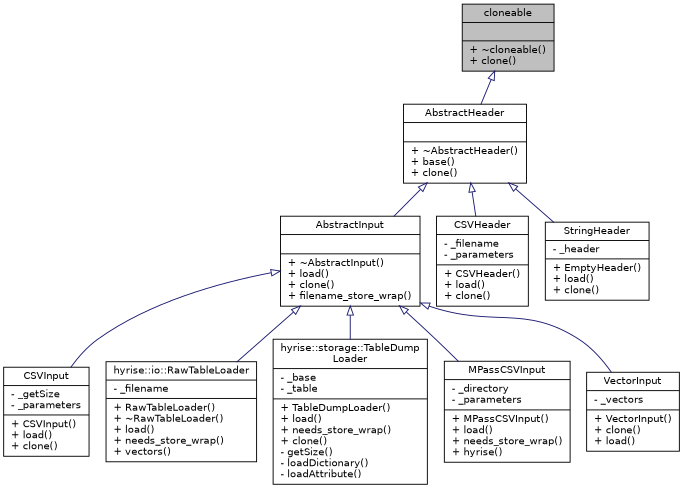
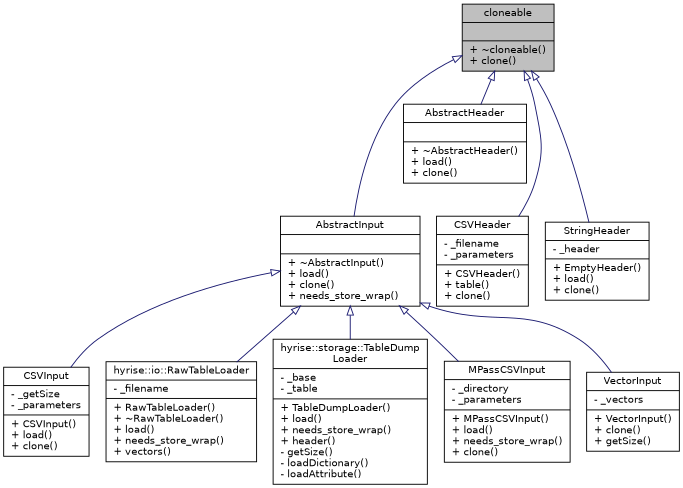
(433, 162) -> (432, 162)
(407, 203) -> (382, 124)
(474, 204) -> (541, 150)
(535, 206) -> (568, 149)
(465, 285) -> (467, 285)
(350, 296) -> (343, 296)
(304, 441) -> (308, 441)
(615, 441) -> (623, 441)
(477, 452) -> (476, 452)
